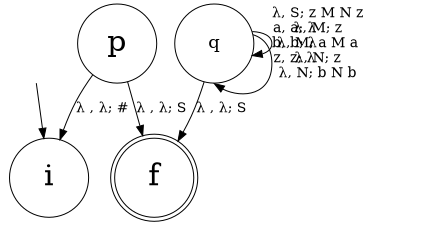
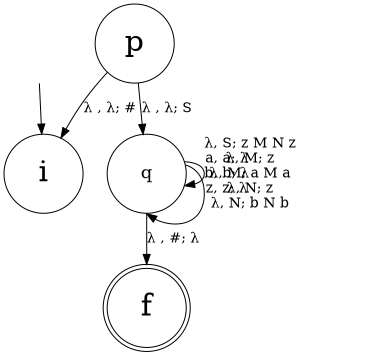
(134, 104) -> (140, 104)
(222, 109) -> (173, 239)
